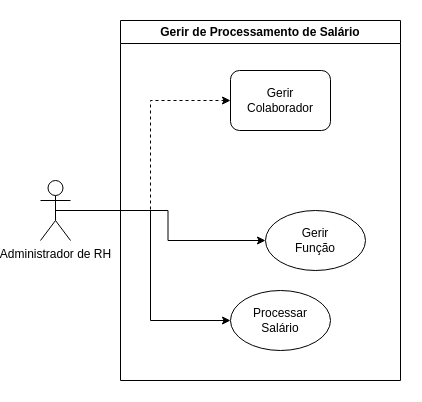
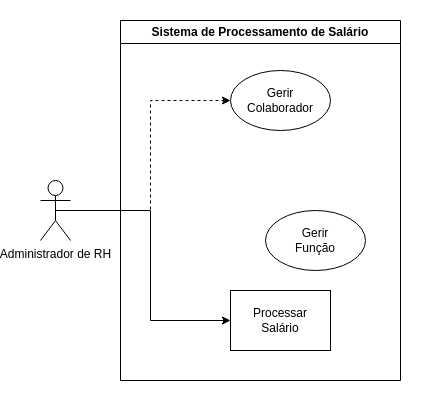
(261, 33) -> (261, 33)
(281, 101) -> (281, 101)
(190, 241) -> none
(281, 321) -> (281, 321)
